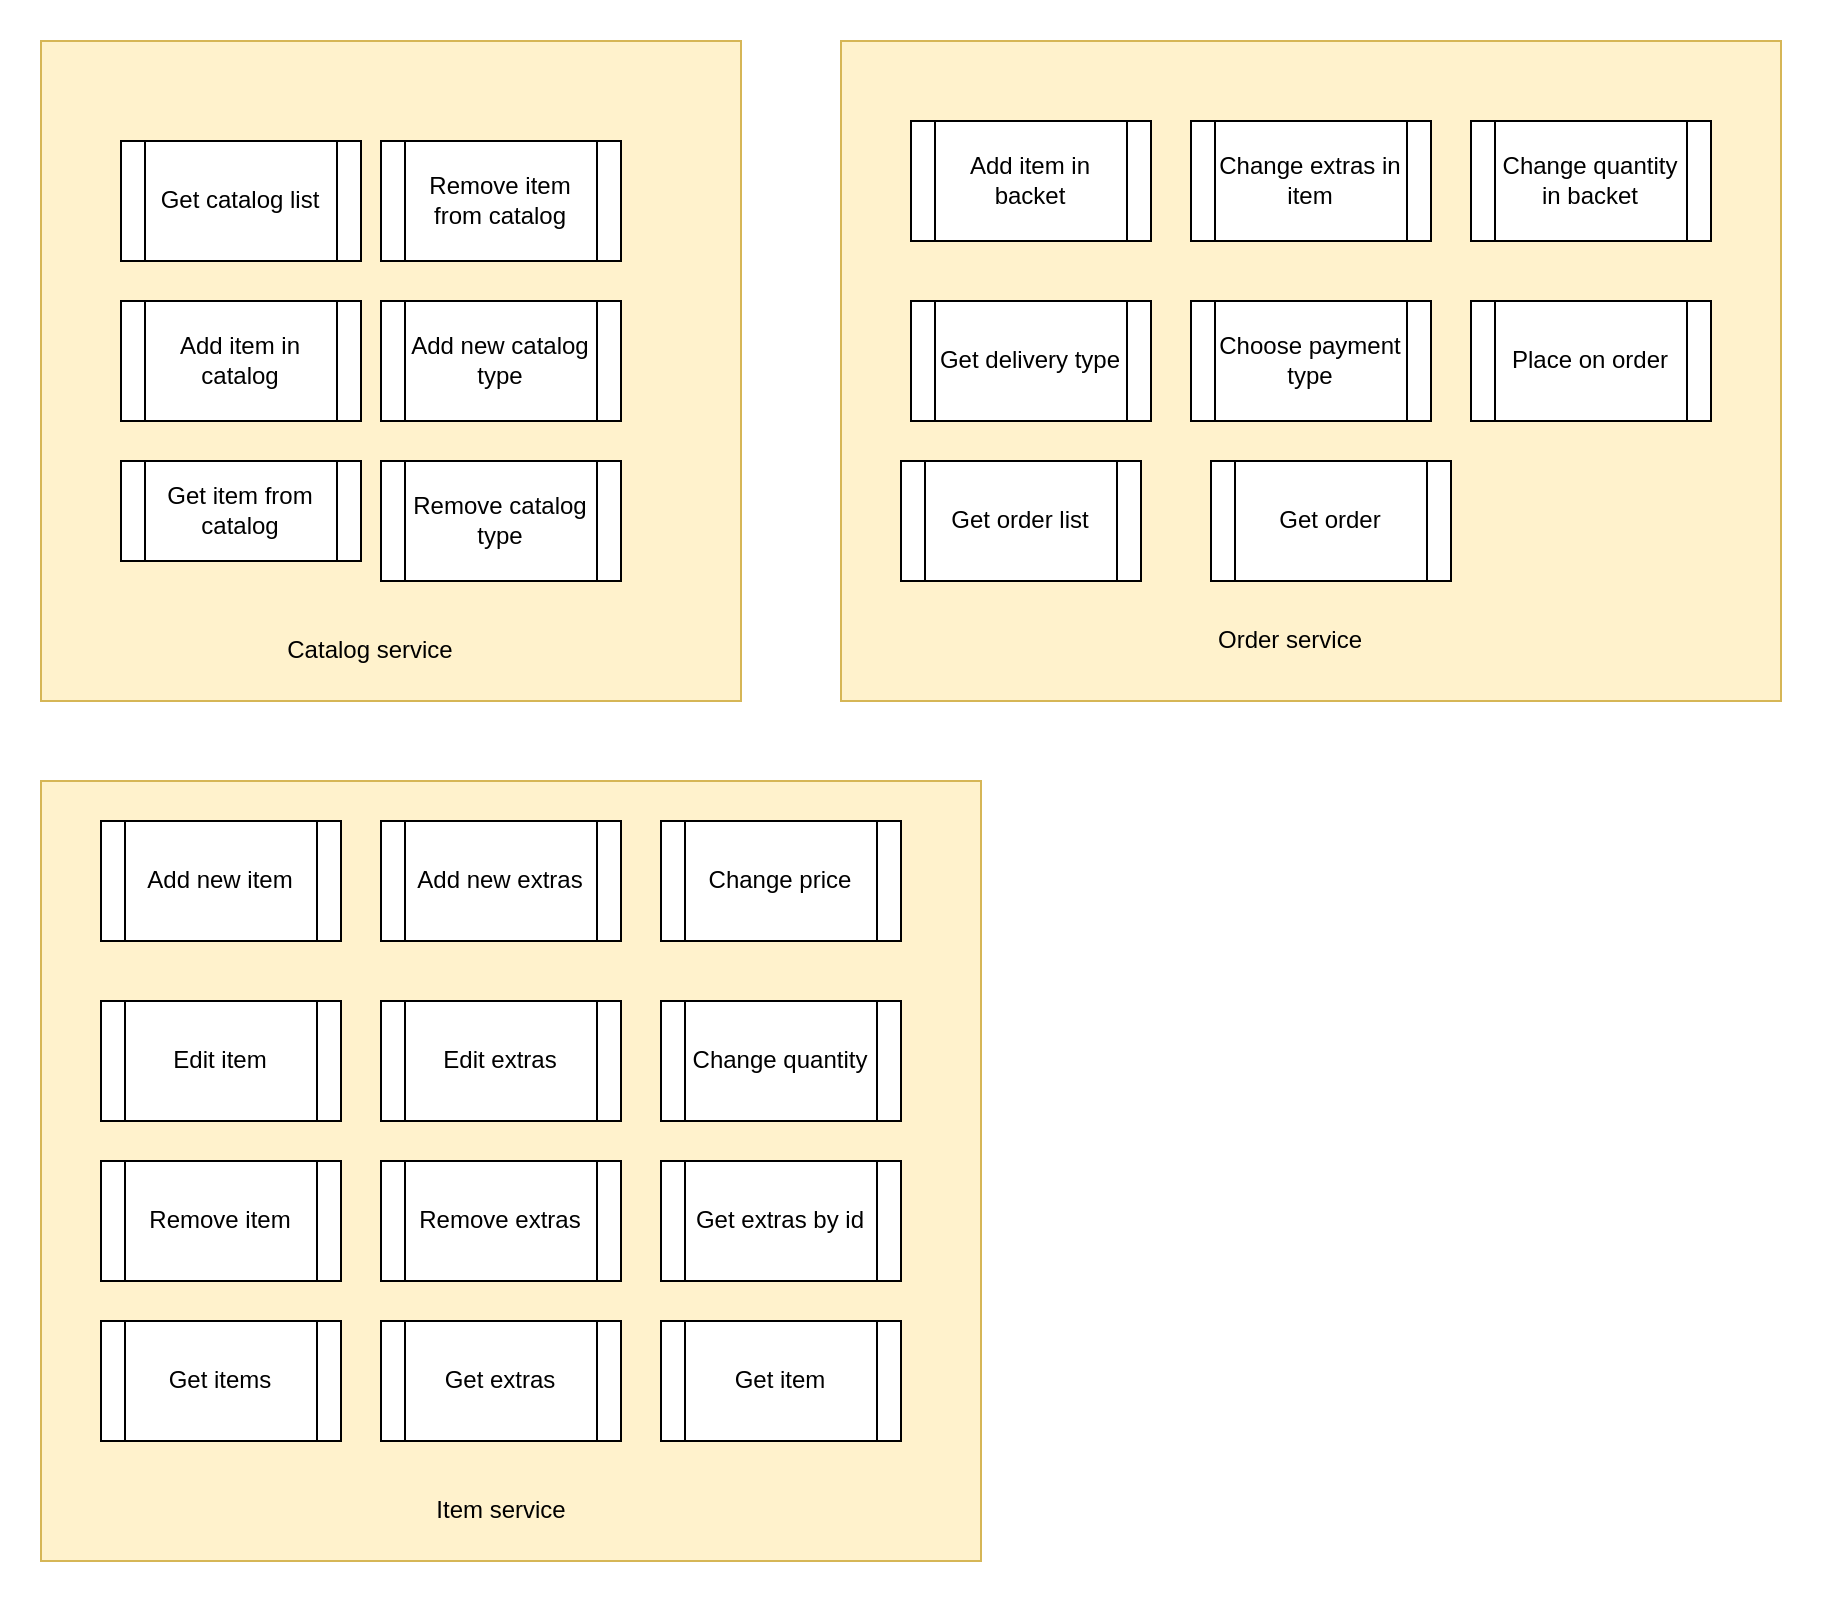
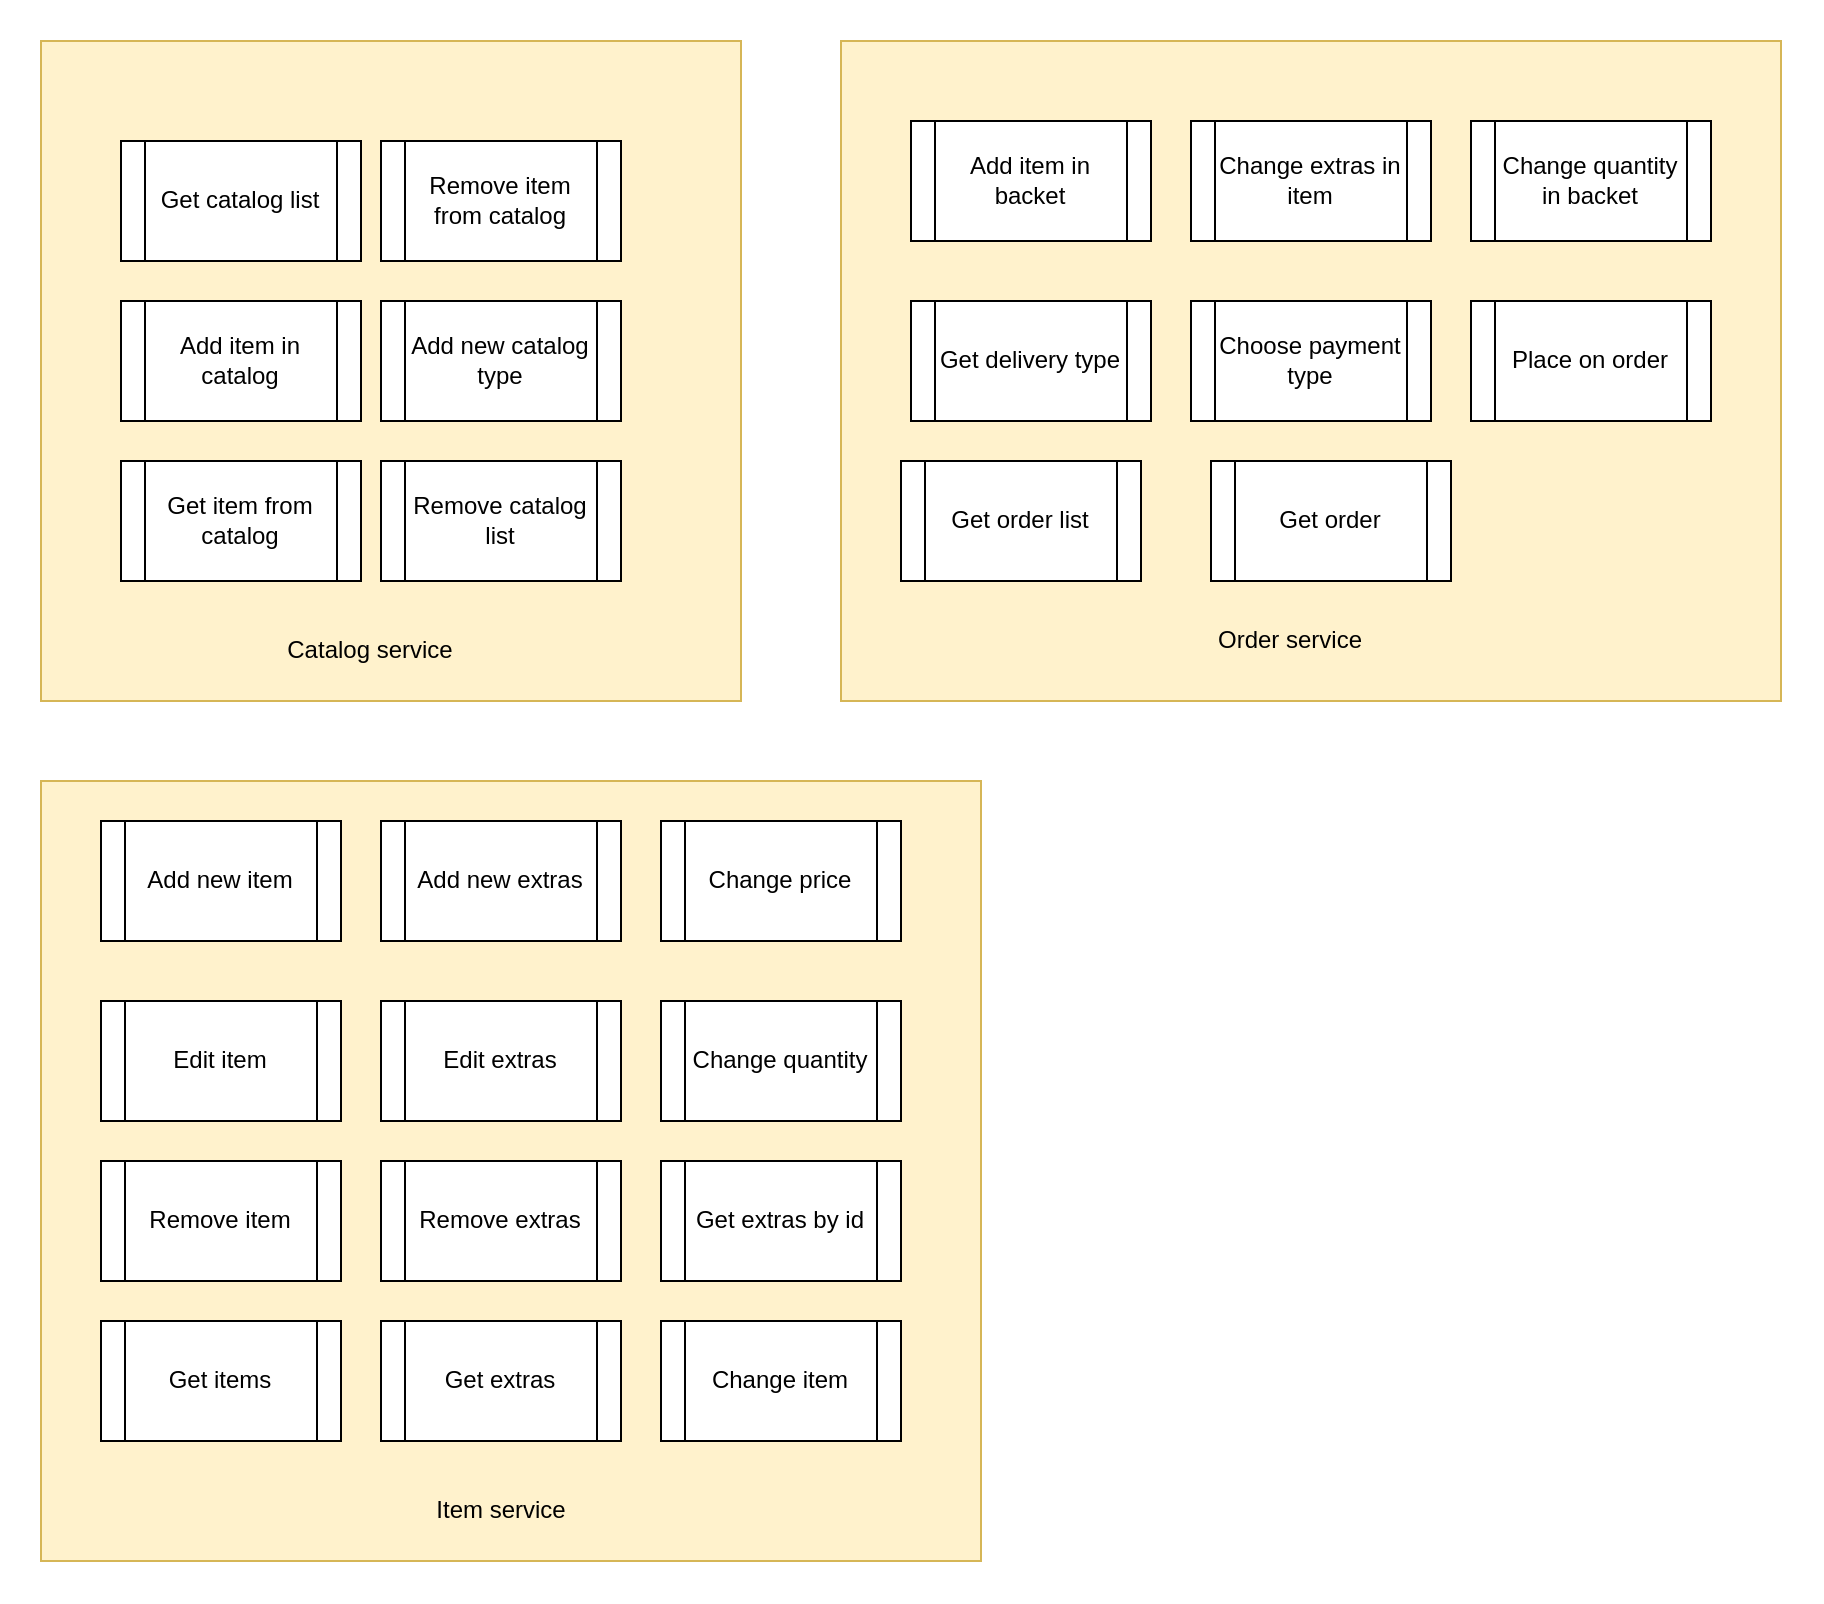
(241, 511) -> (241, 521)
(501, 521) -> (501, 521)
(781, 1381) -> (781, 1381)
